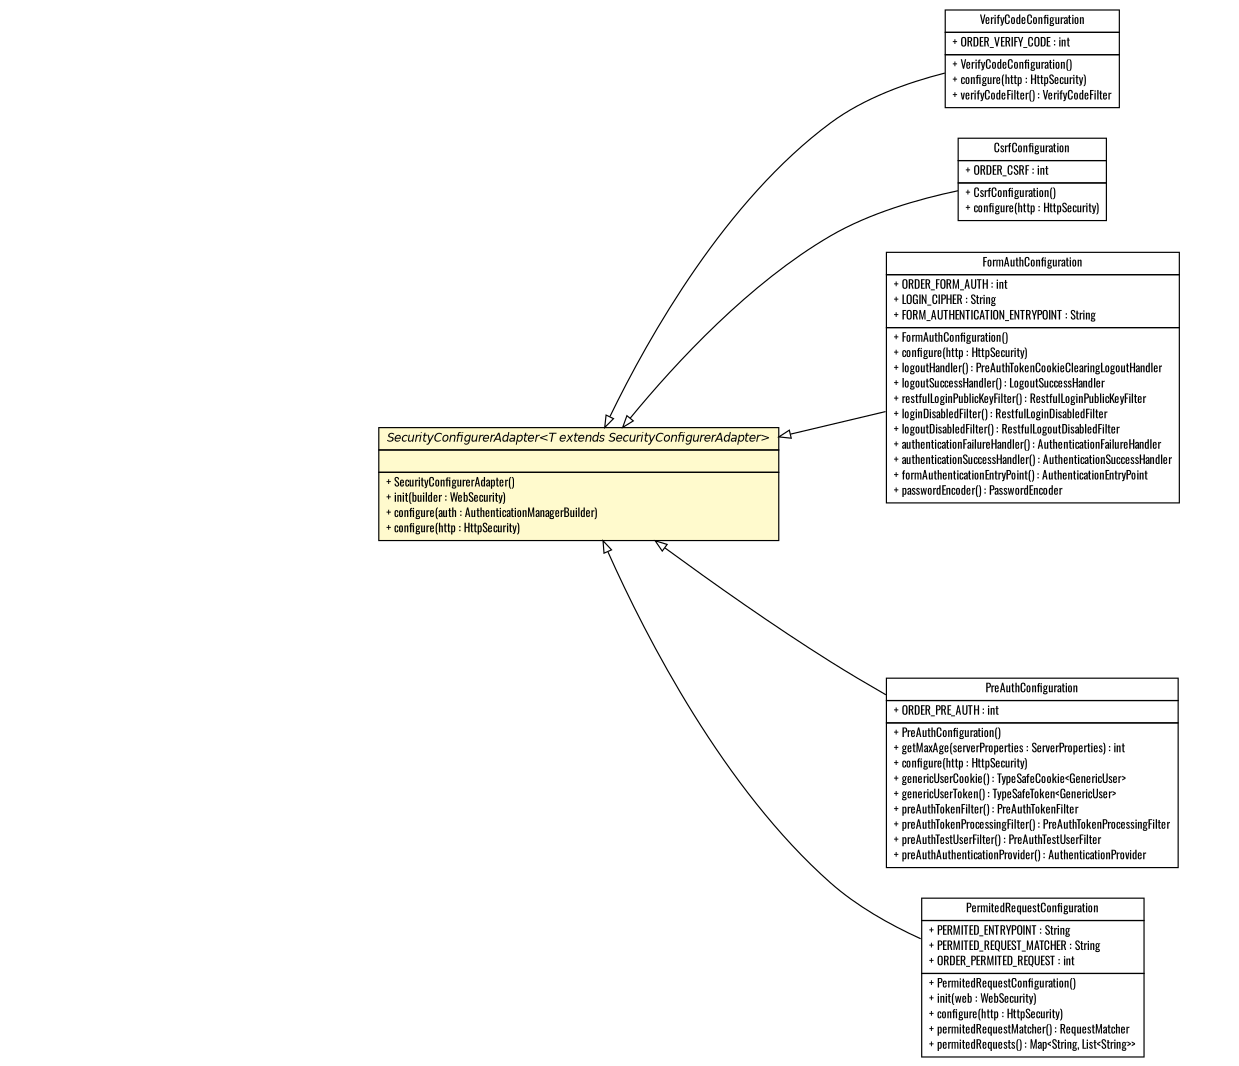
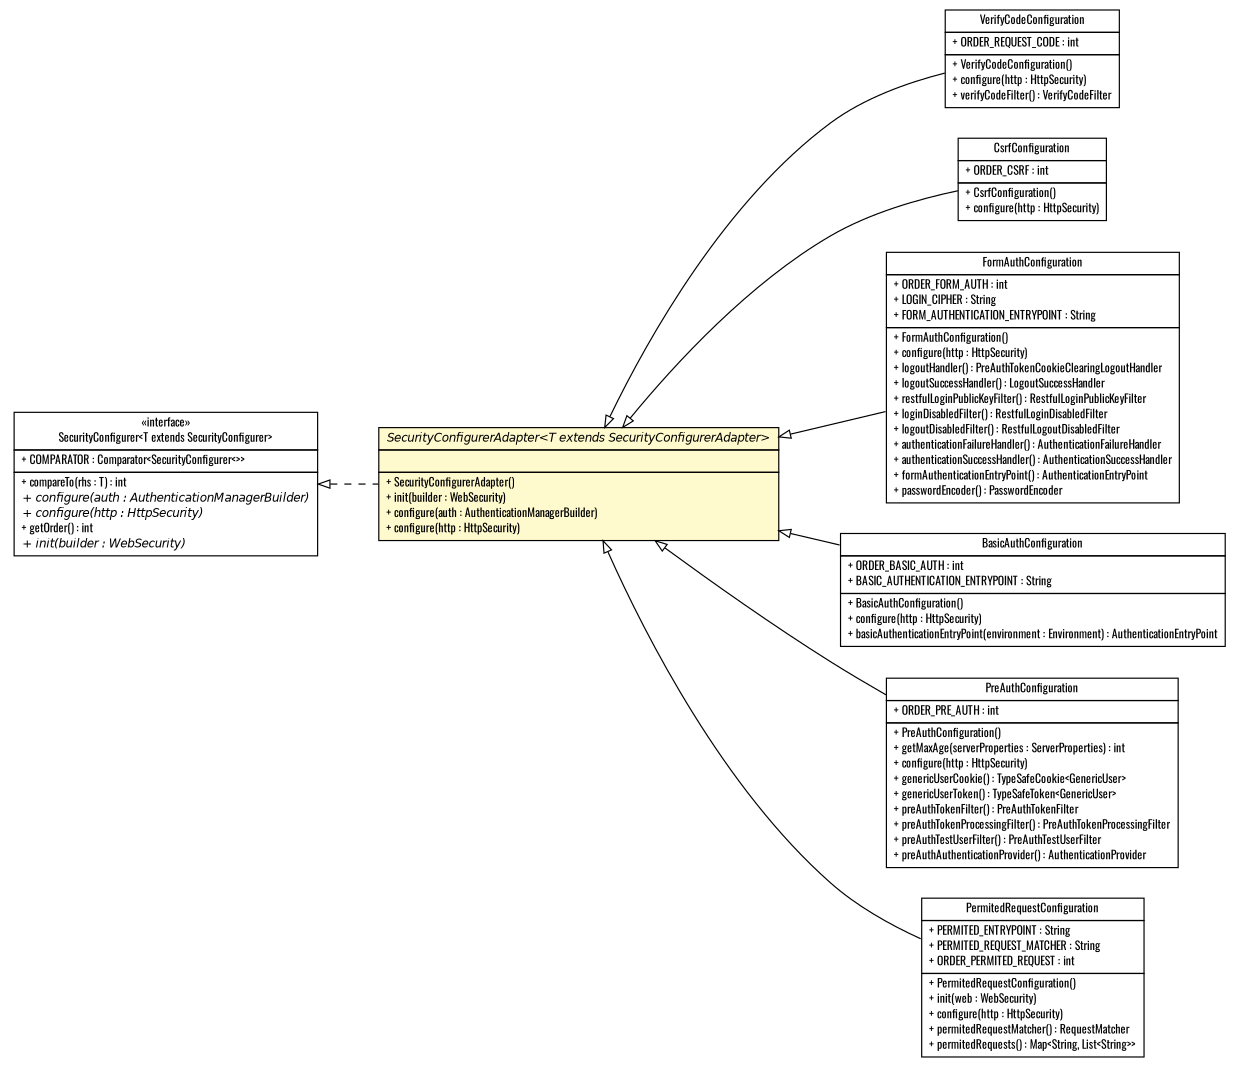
(1012, 43) -> (1016, 43)
none -> (166, 484)
none -> (1032, 590)
